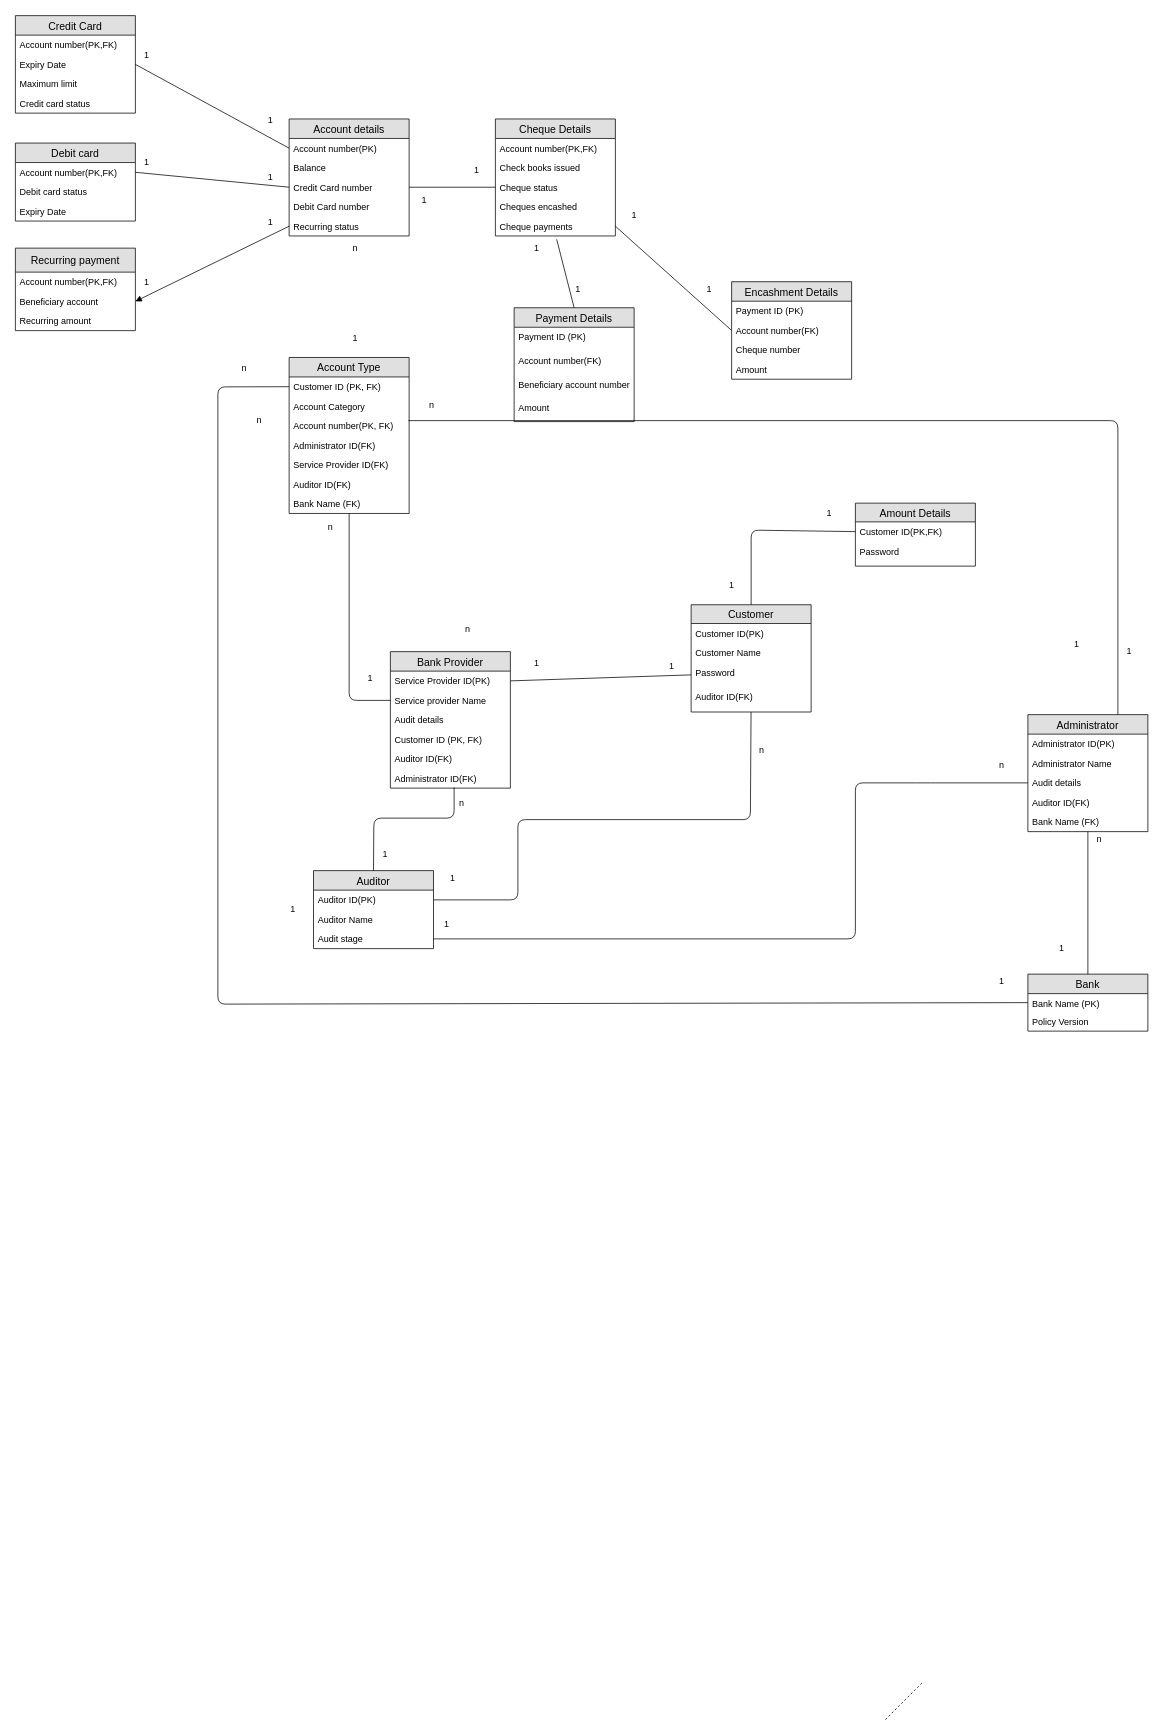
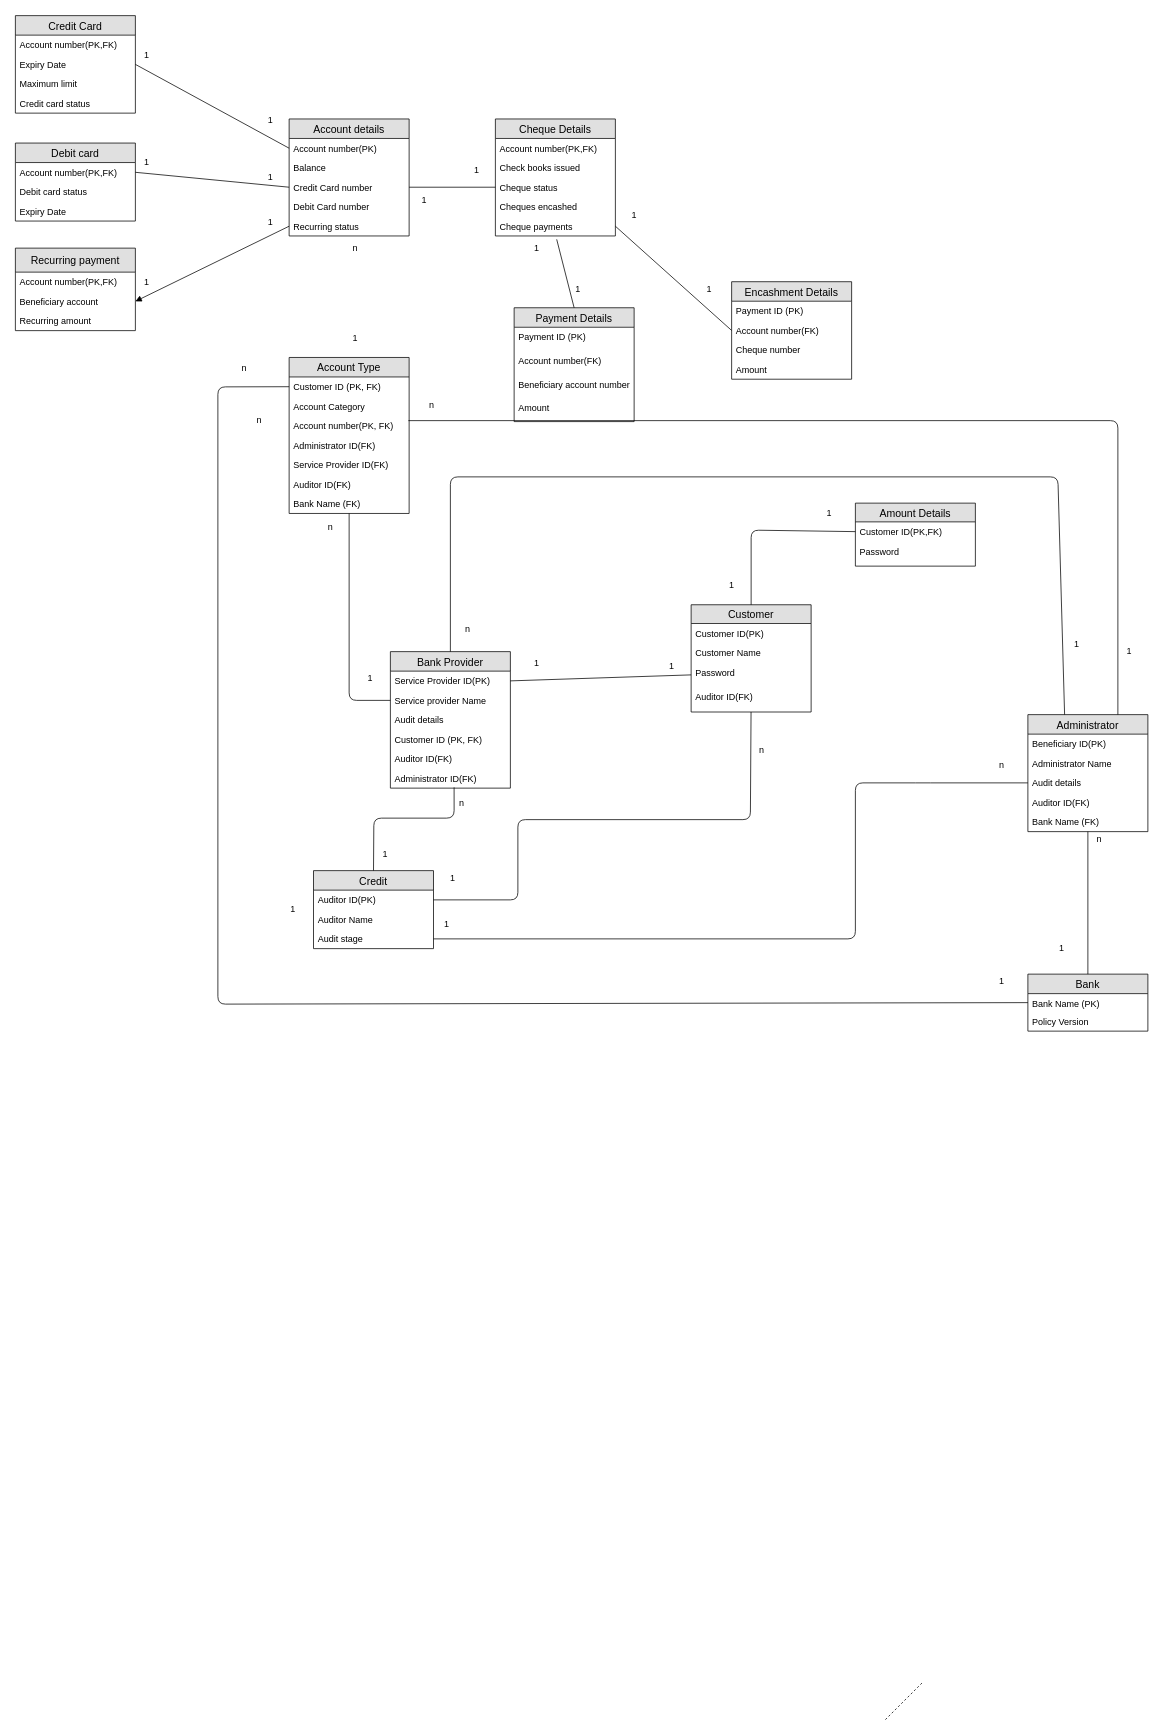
none -> (785, 477)
(1079, 744) -> (1074, 744)
(373, 881) -> (373, 881)
